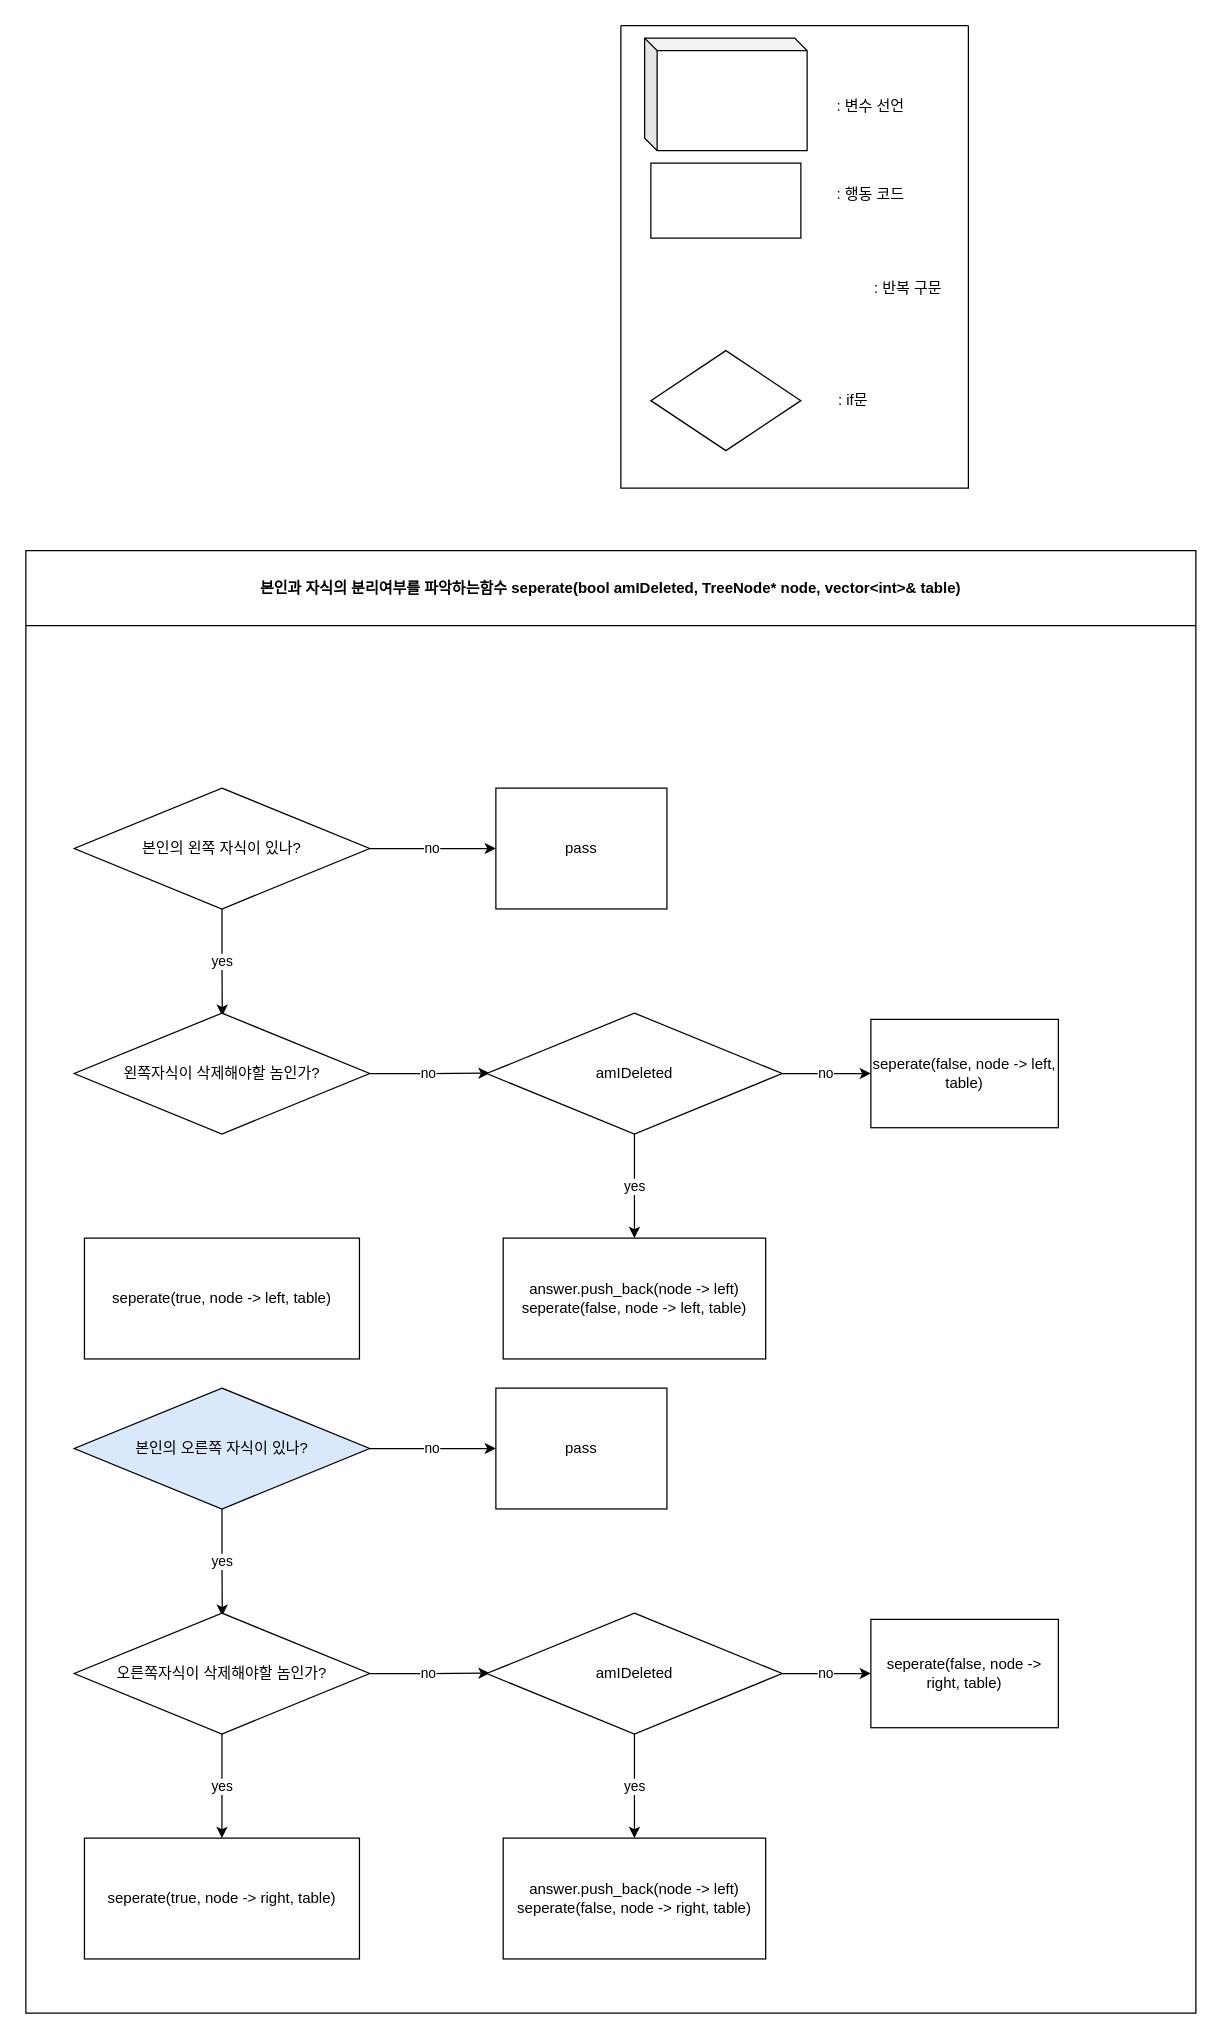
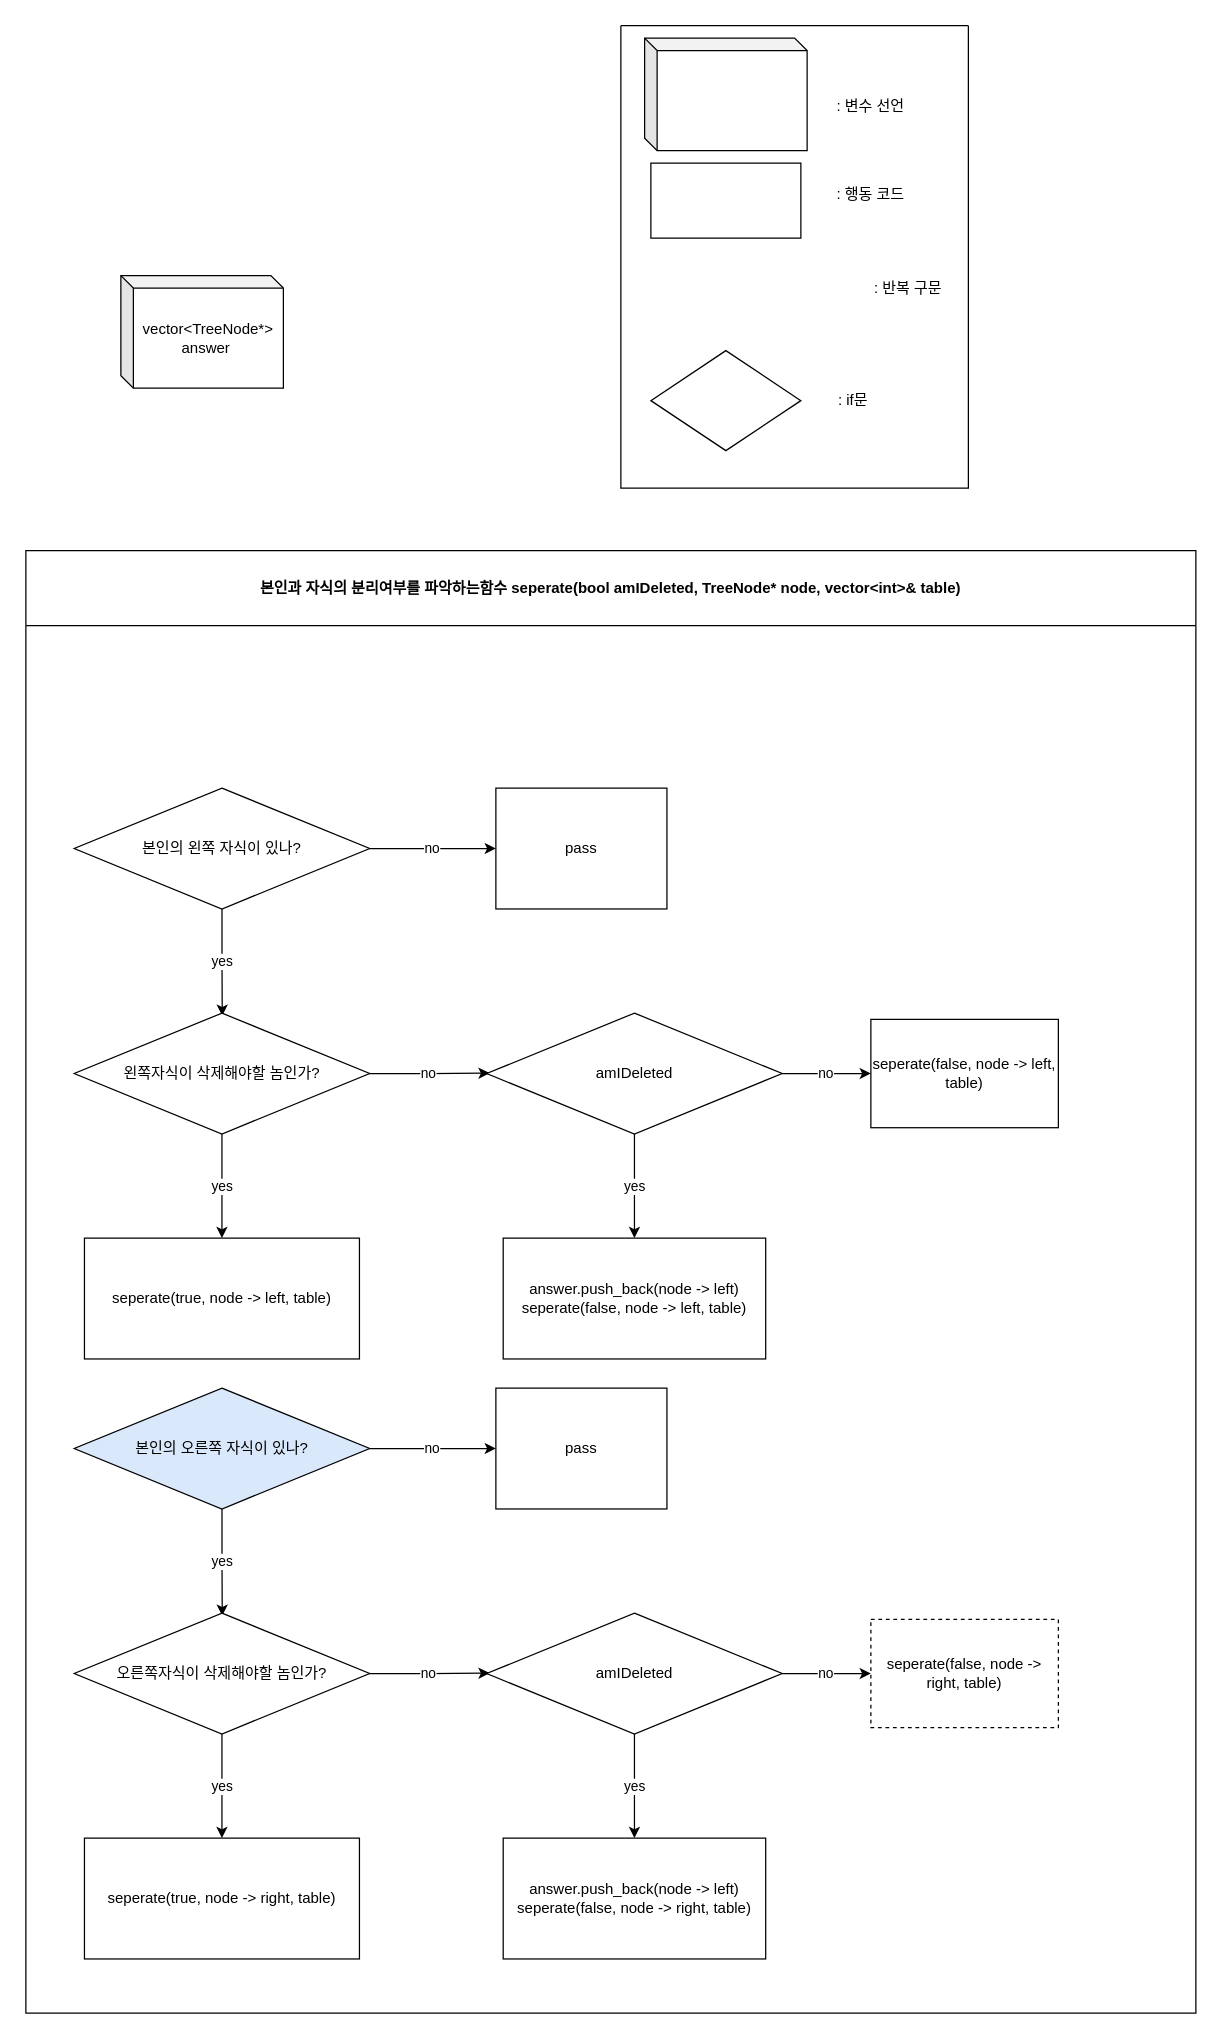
none -> (202, 332)
none -> (222, 1182)
(964, 1674) -> (964, 1674)
